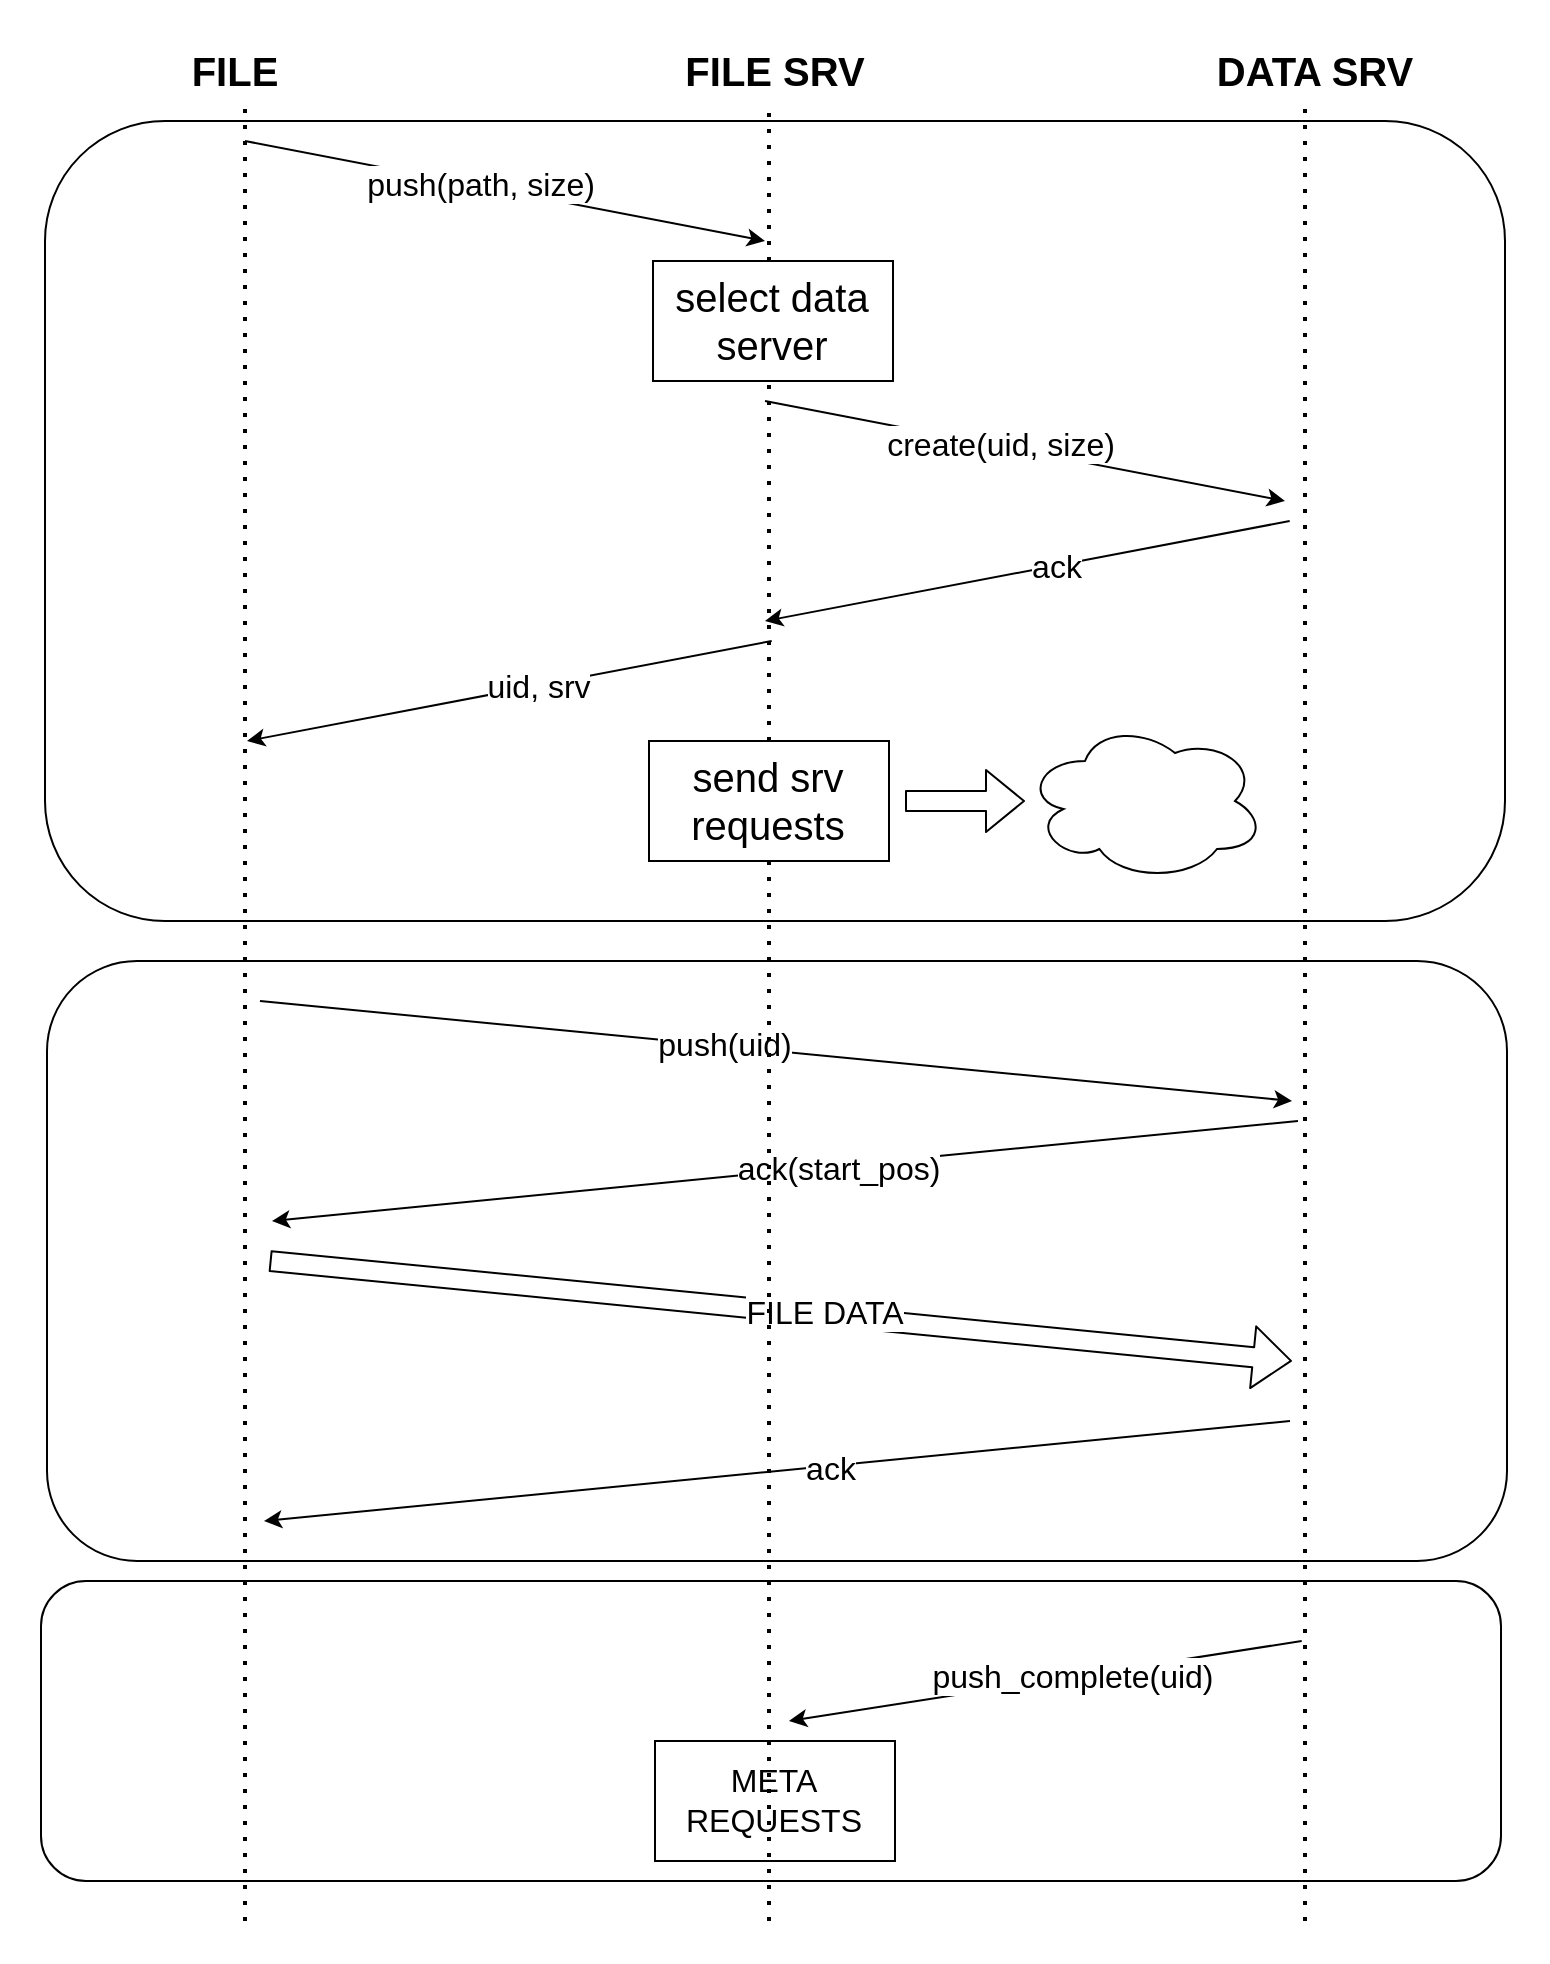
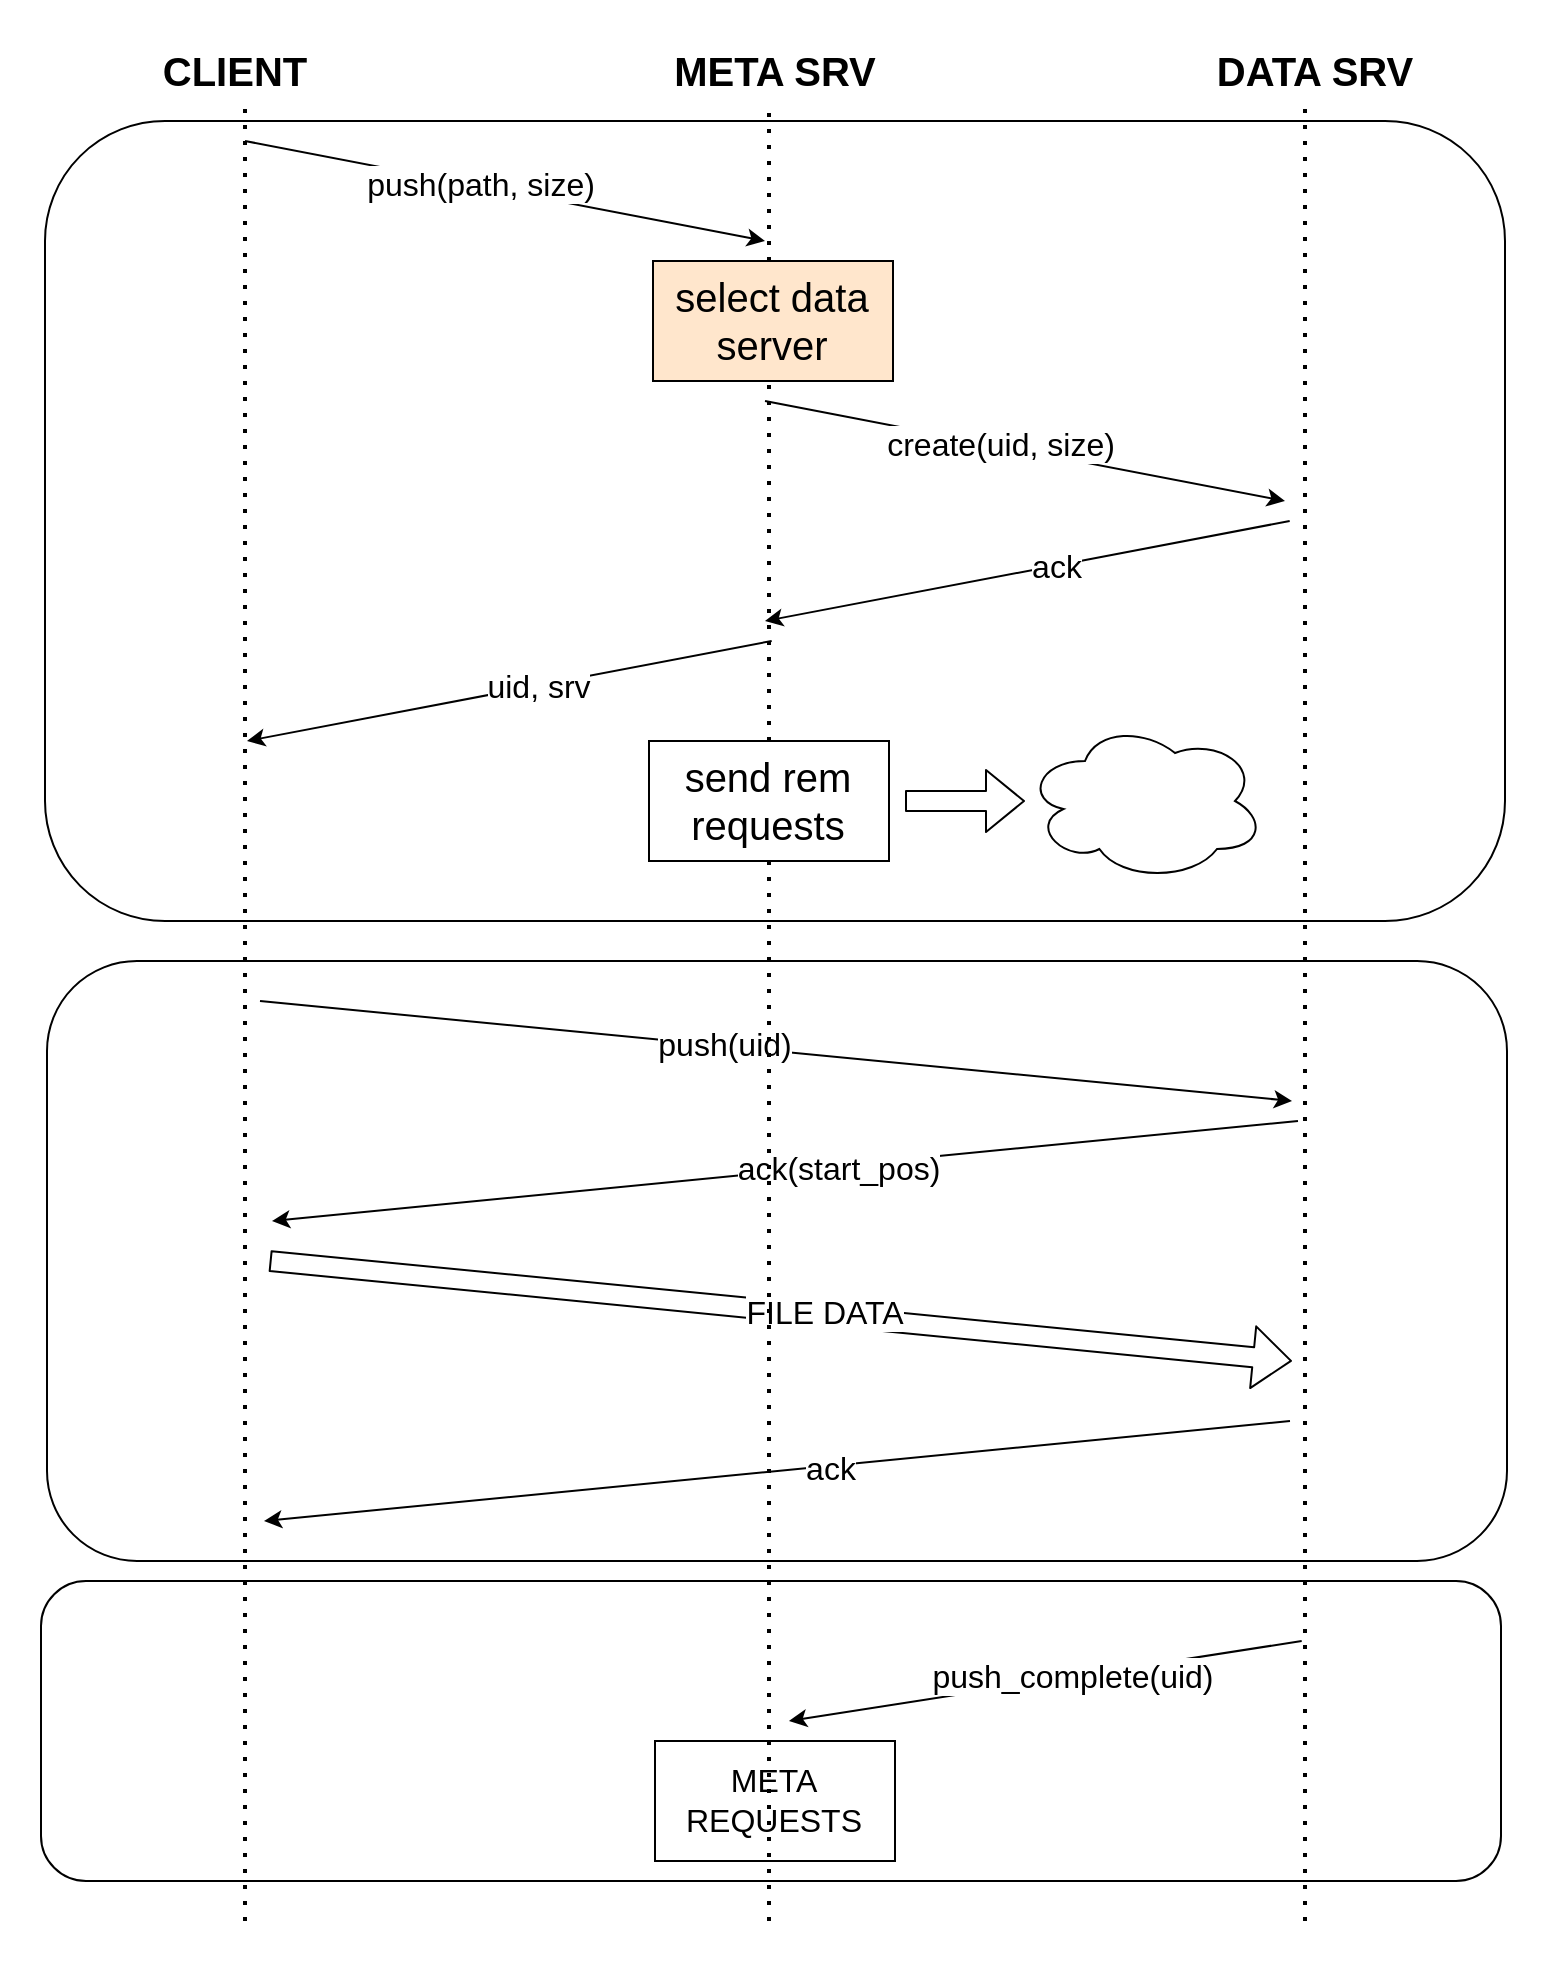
(236, 71) -> (236, 71)
(776, 71) -> (776, 71)
(773, 321) -> (773, 321)
(769, 801) -> (769, 801)
